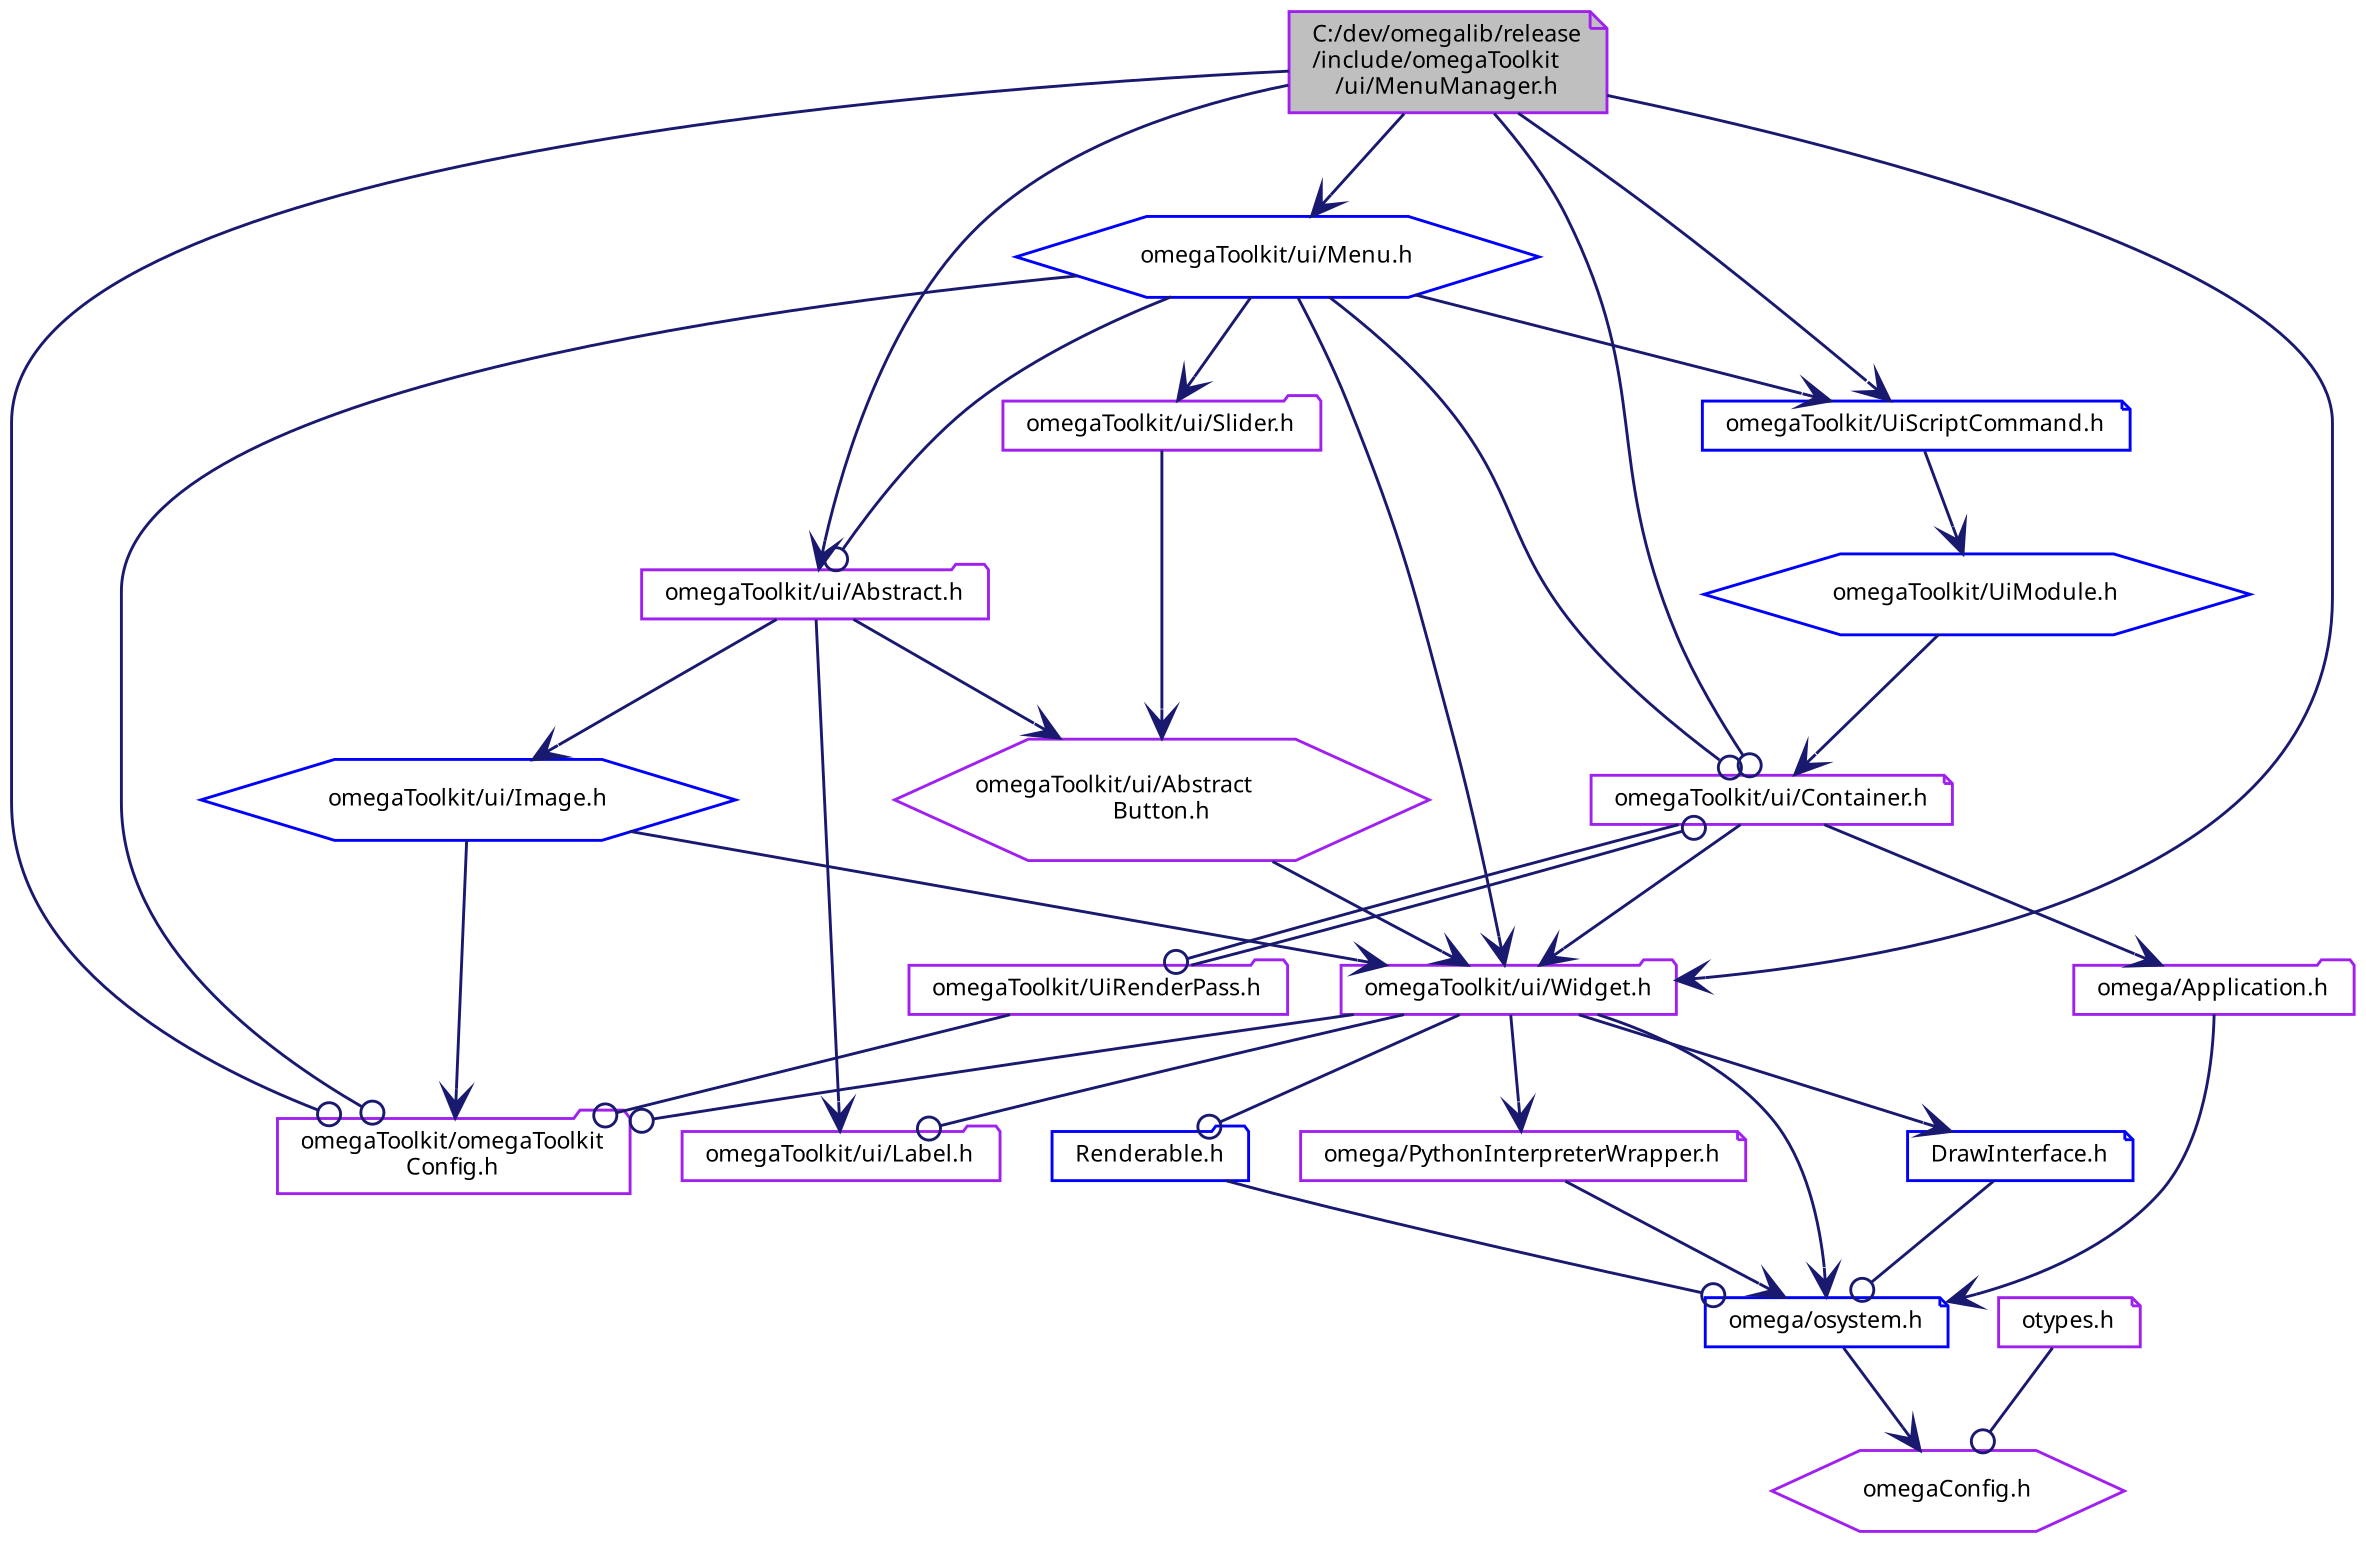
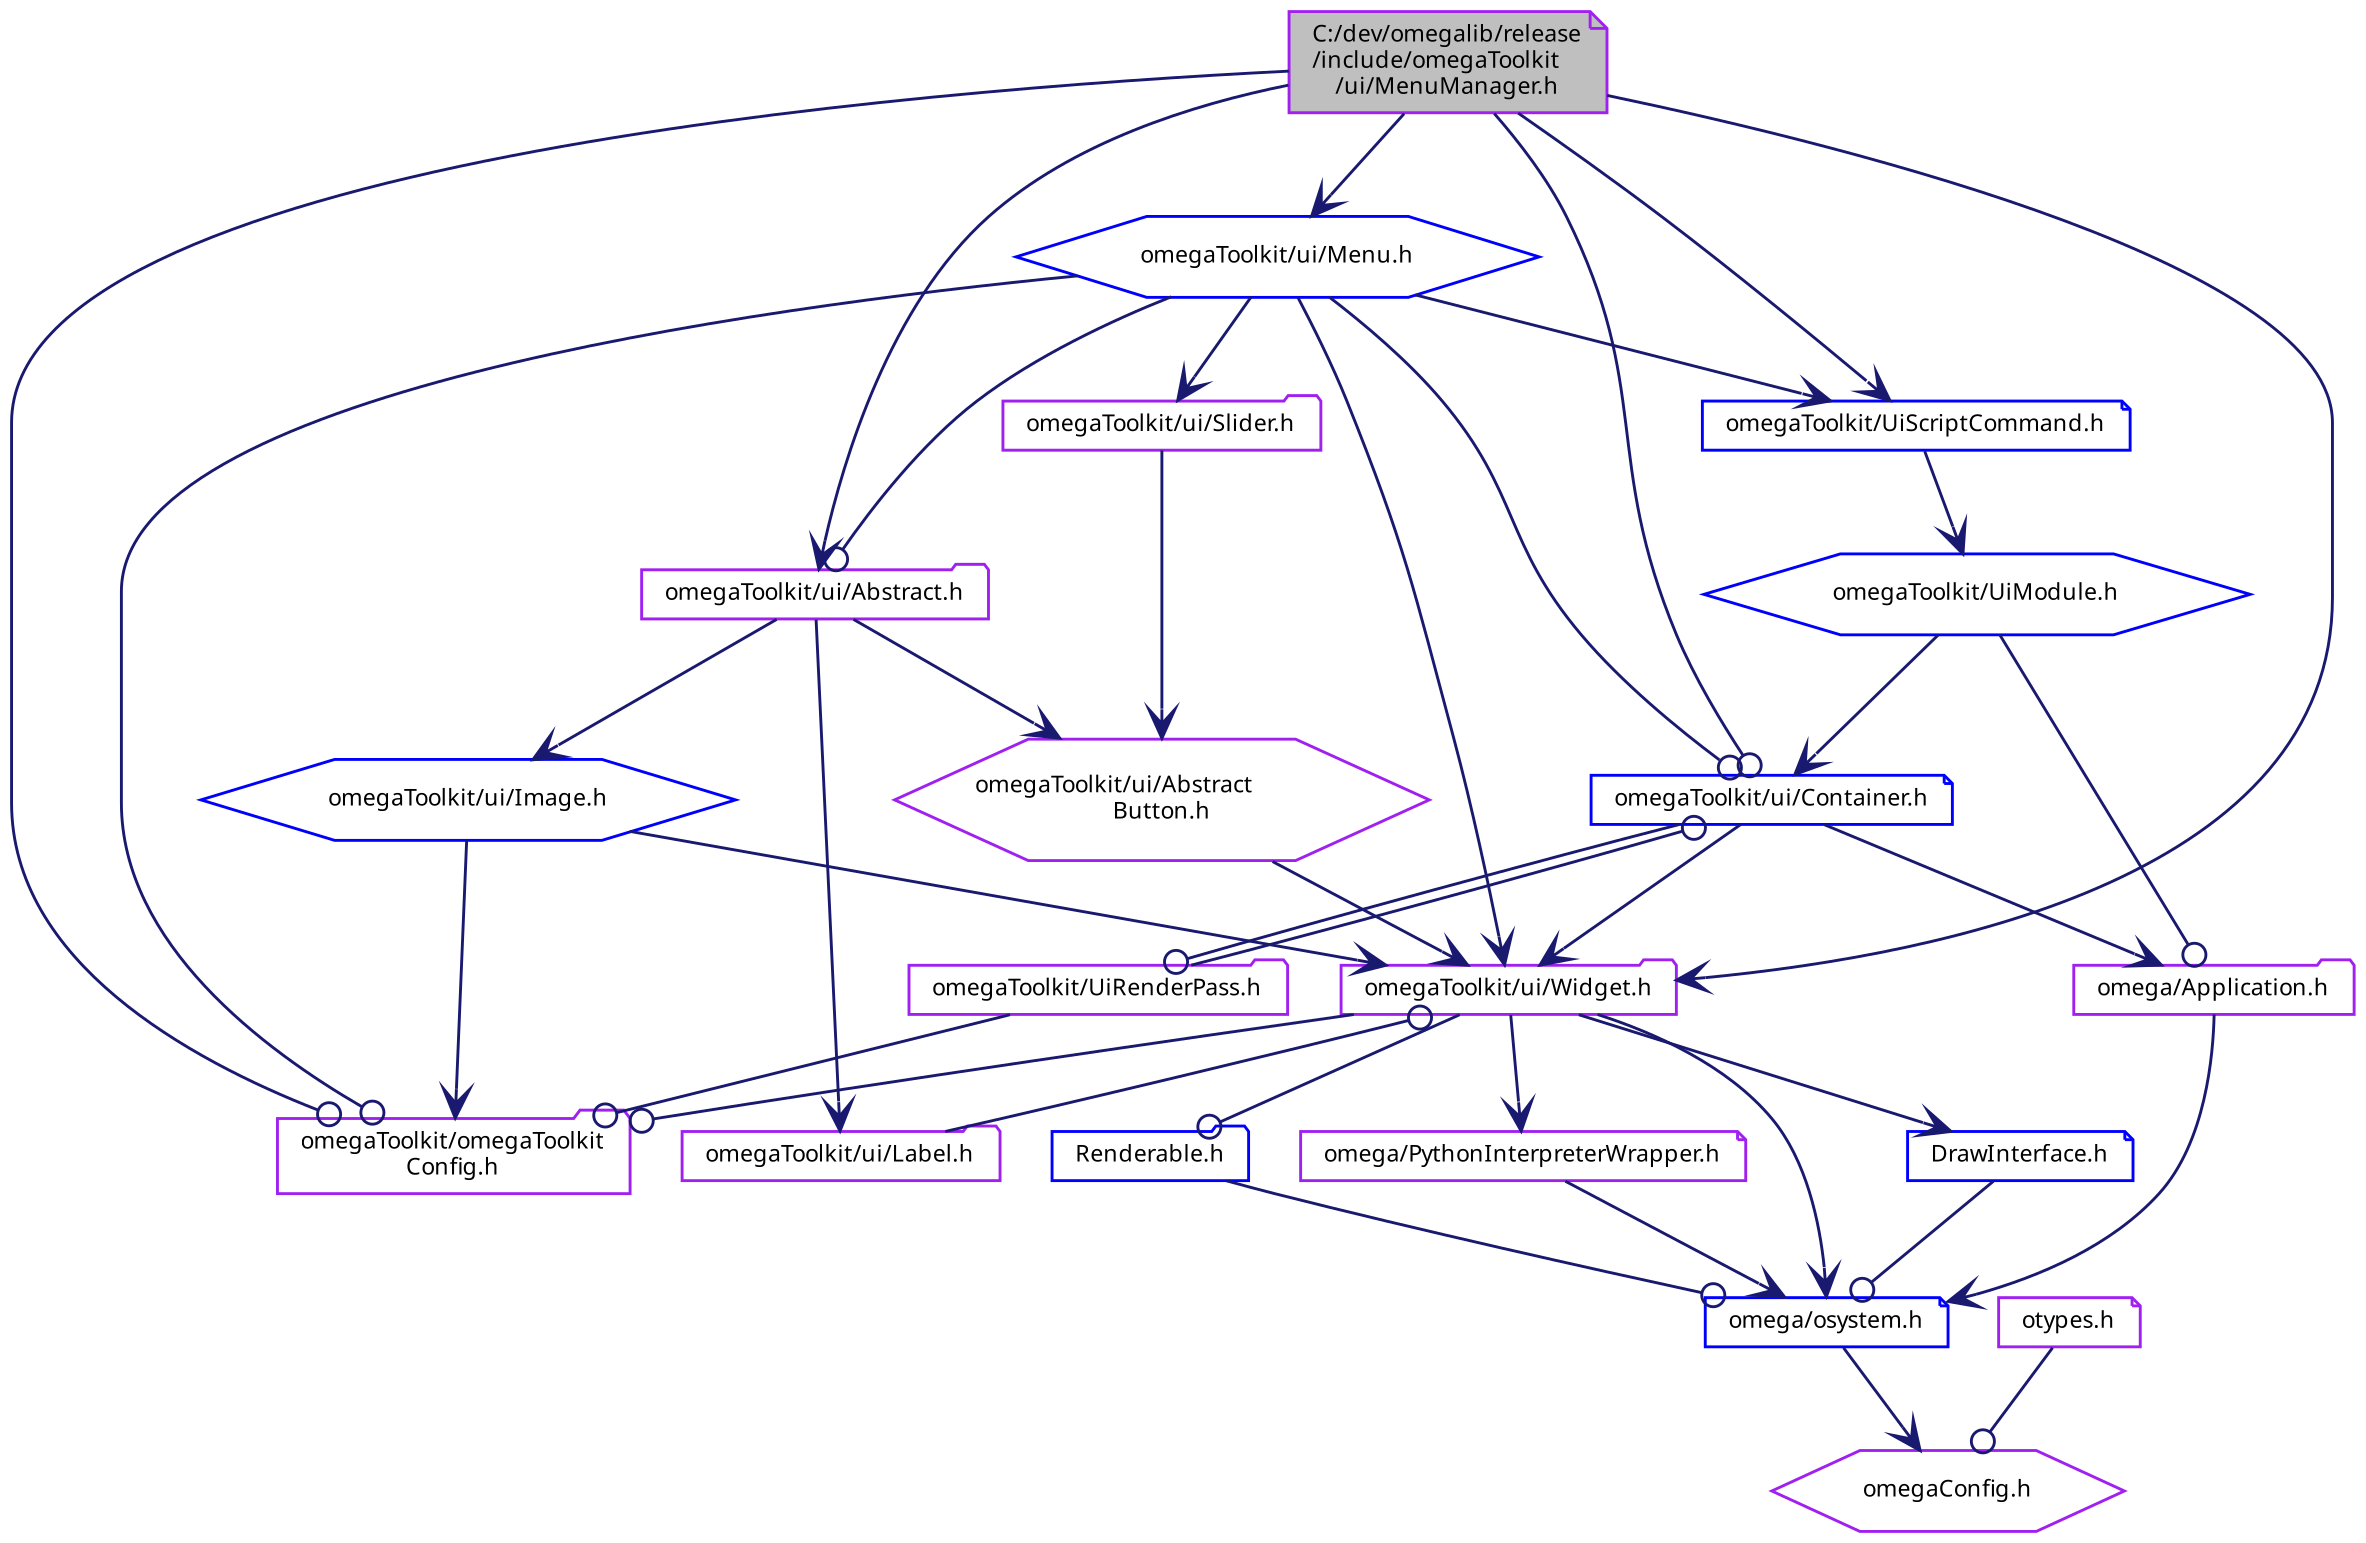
none -> (2094, 790)
(1772, 800) -> (1772, 800)
(1172, 1069) -> (1177, 1077)
